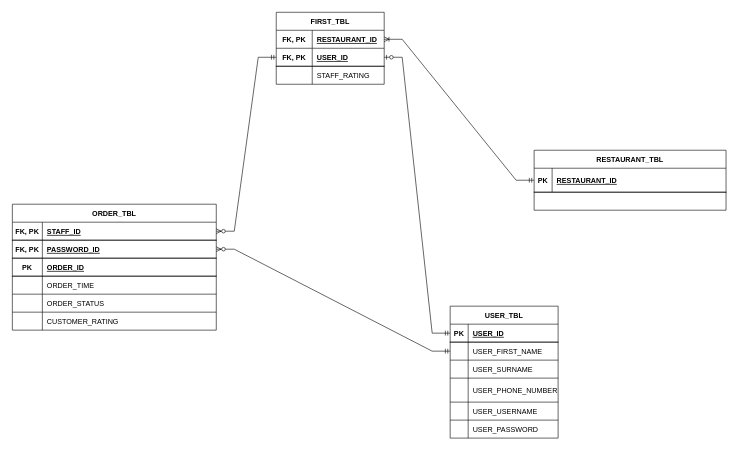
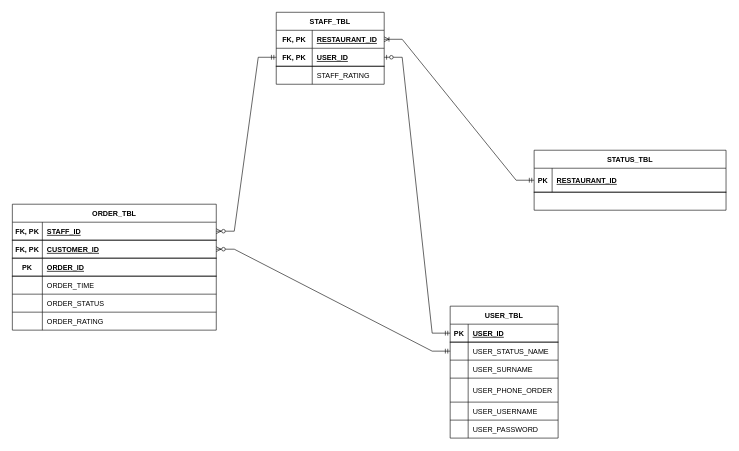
(330, 22) -> (330, 22)
(630, 160) -> (630, 160)
(69, 250) -> (69, 250)
(77, 322) -> (71, 322)
(503, 352) -> (505, 352)
(507, 391) -> (505, 391)
